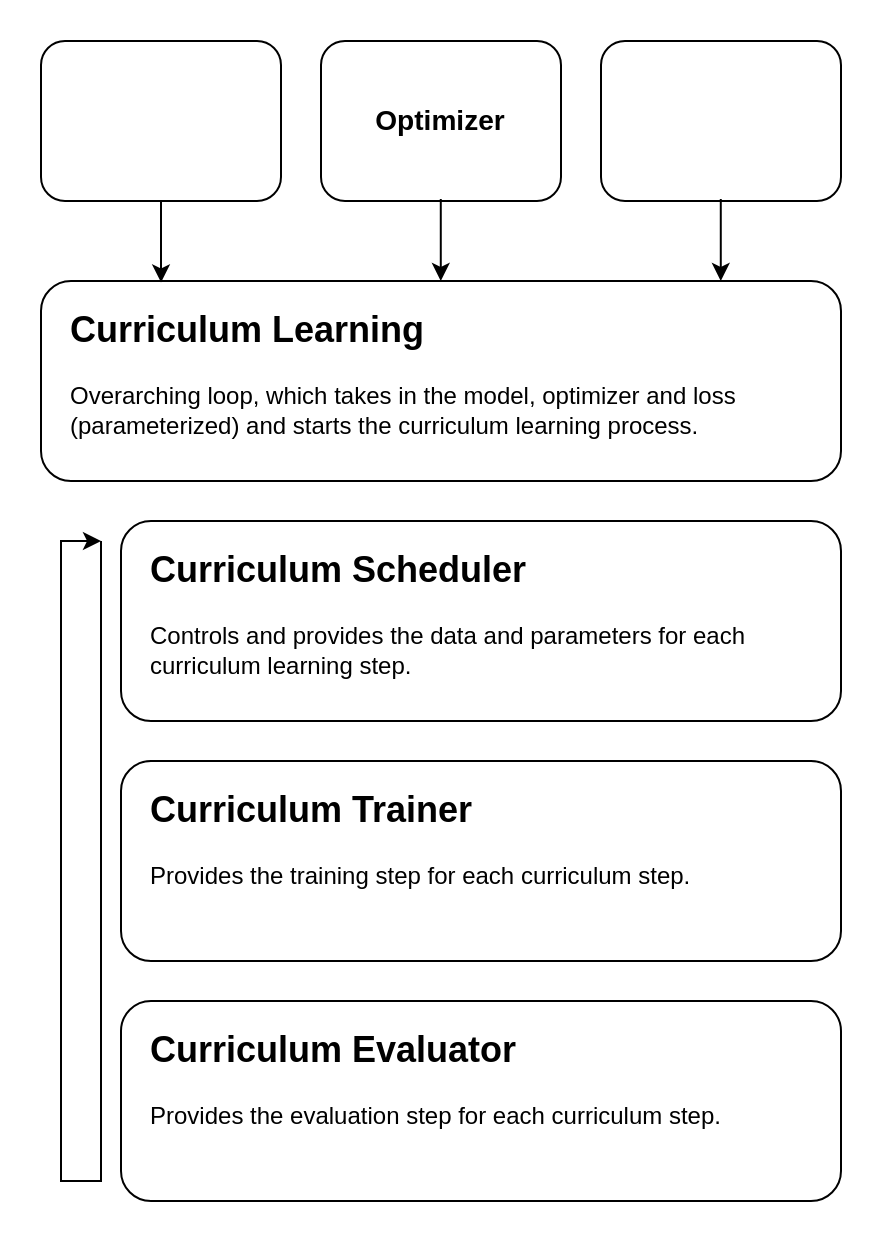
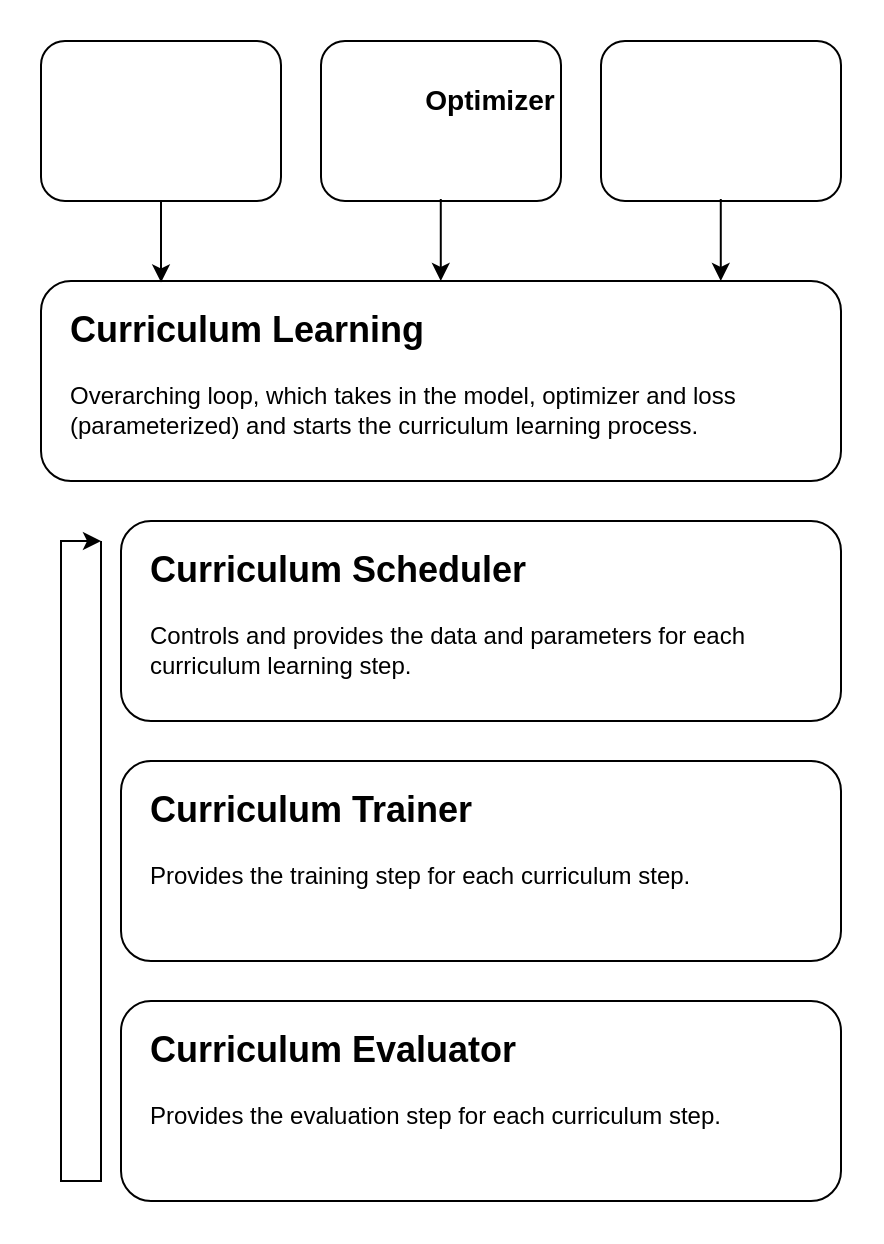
(441, 121) -> (491, 101)
